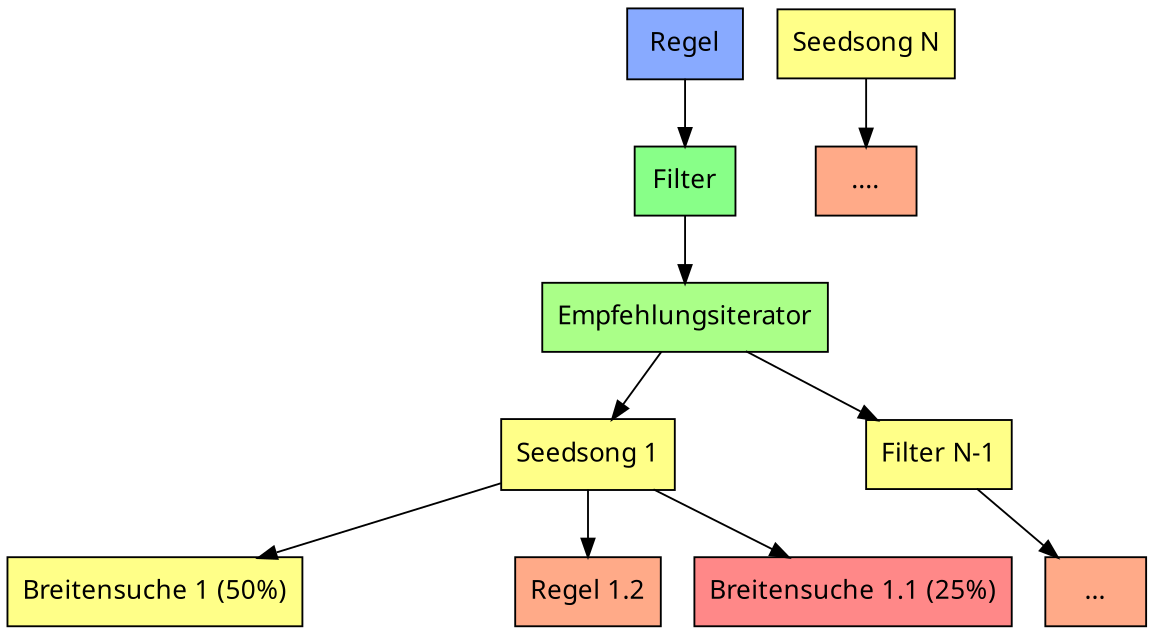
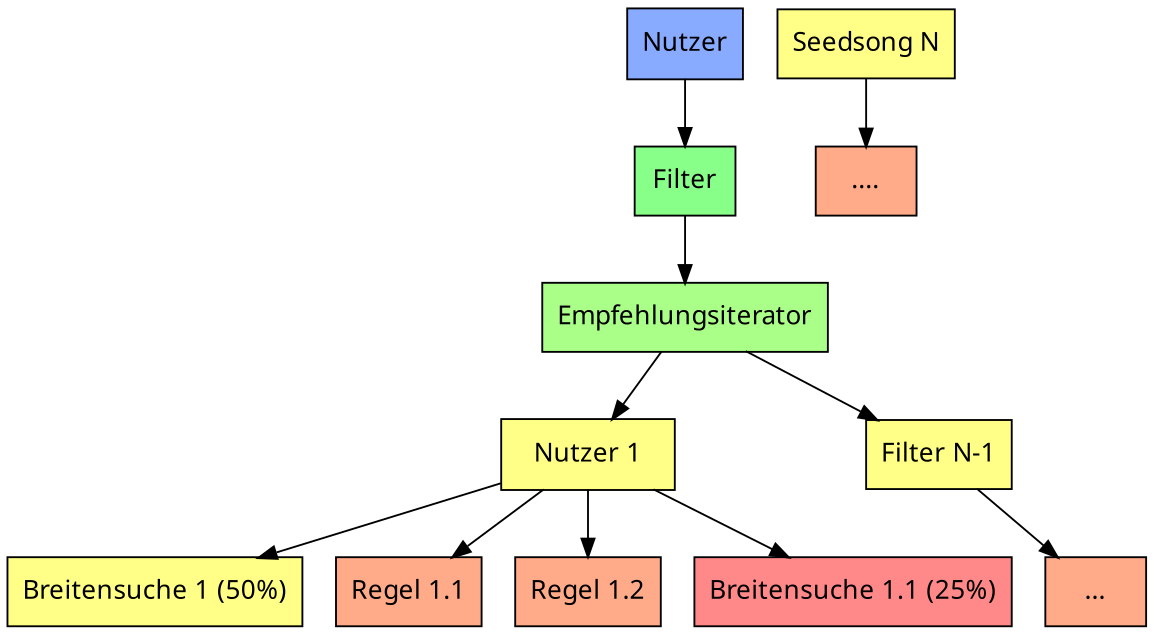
(685, 44) -> (685, 44)
(588, 455) -> (588, 455)
none -> (409, 592)
